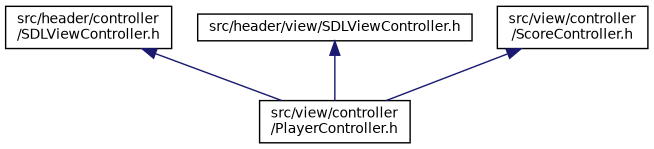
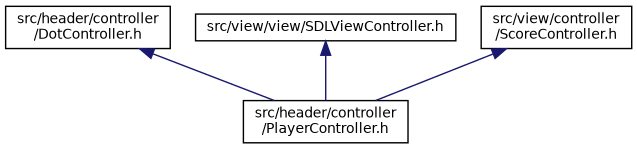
(89, 27) -> (88, 27)
(335, 27) -> (326, 27)
(335, 122) -> (326, 122)
